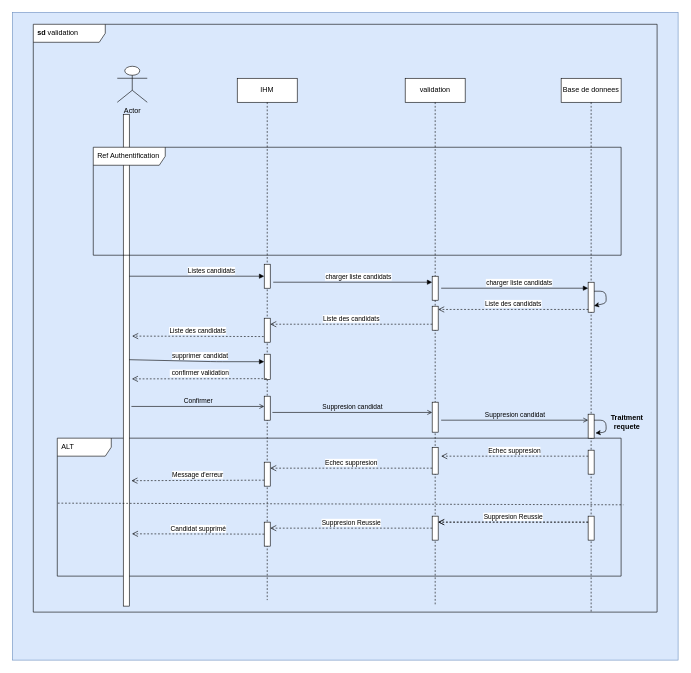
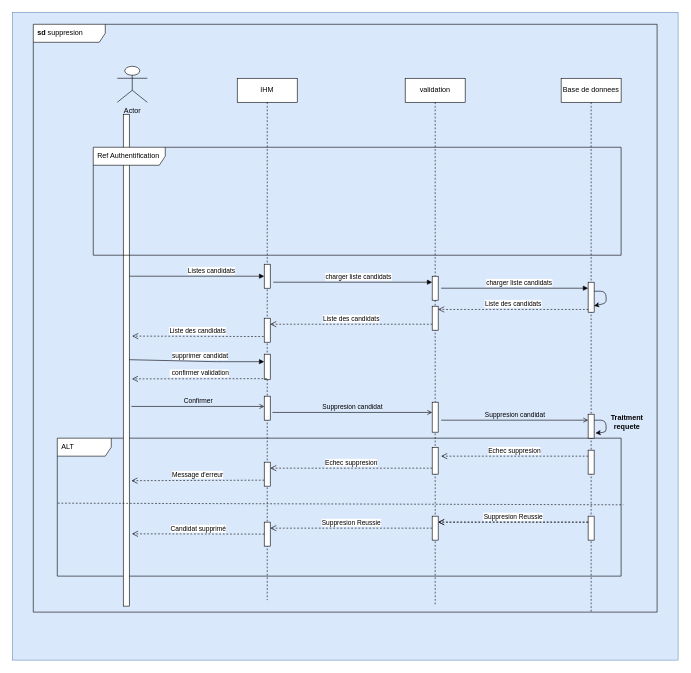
(61, 33) -> (63, 33)
